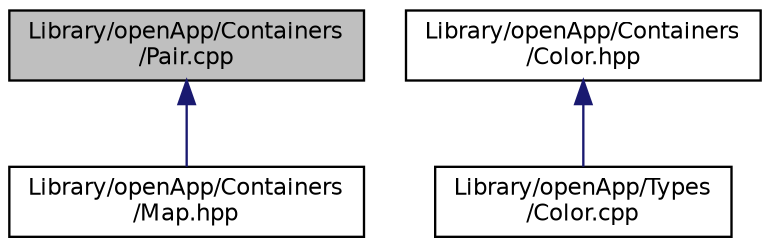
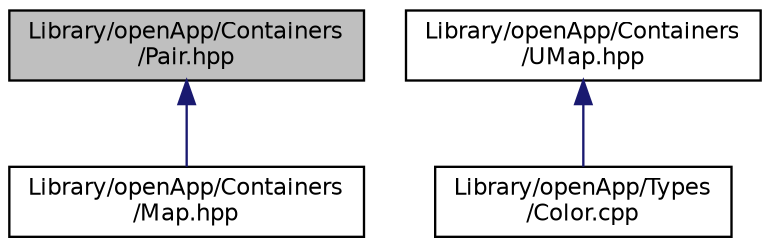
(187, 46) -> (187, 46)
(583, 46) -> (583, 46)
